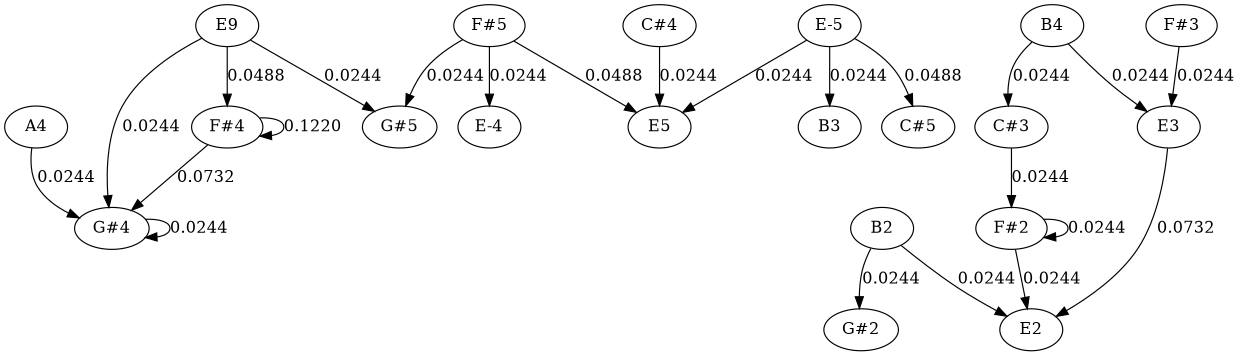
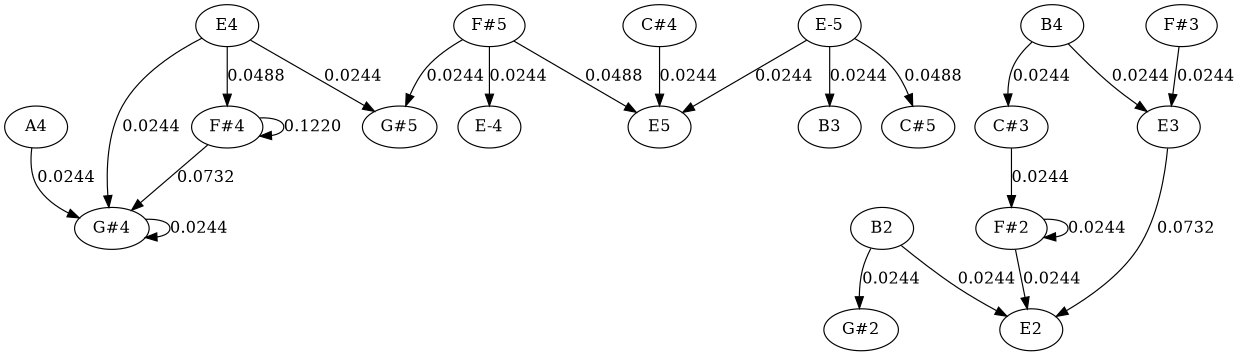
(227, 26) -> (227, 26)
